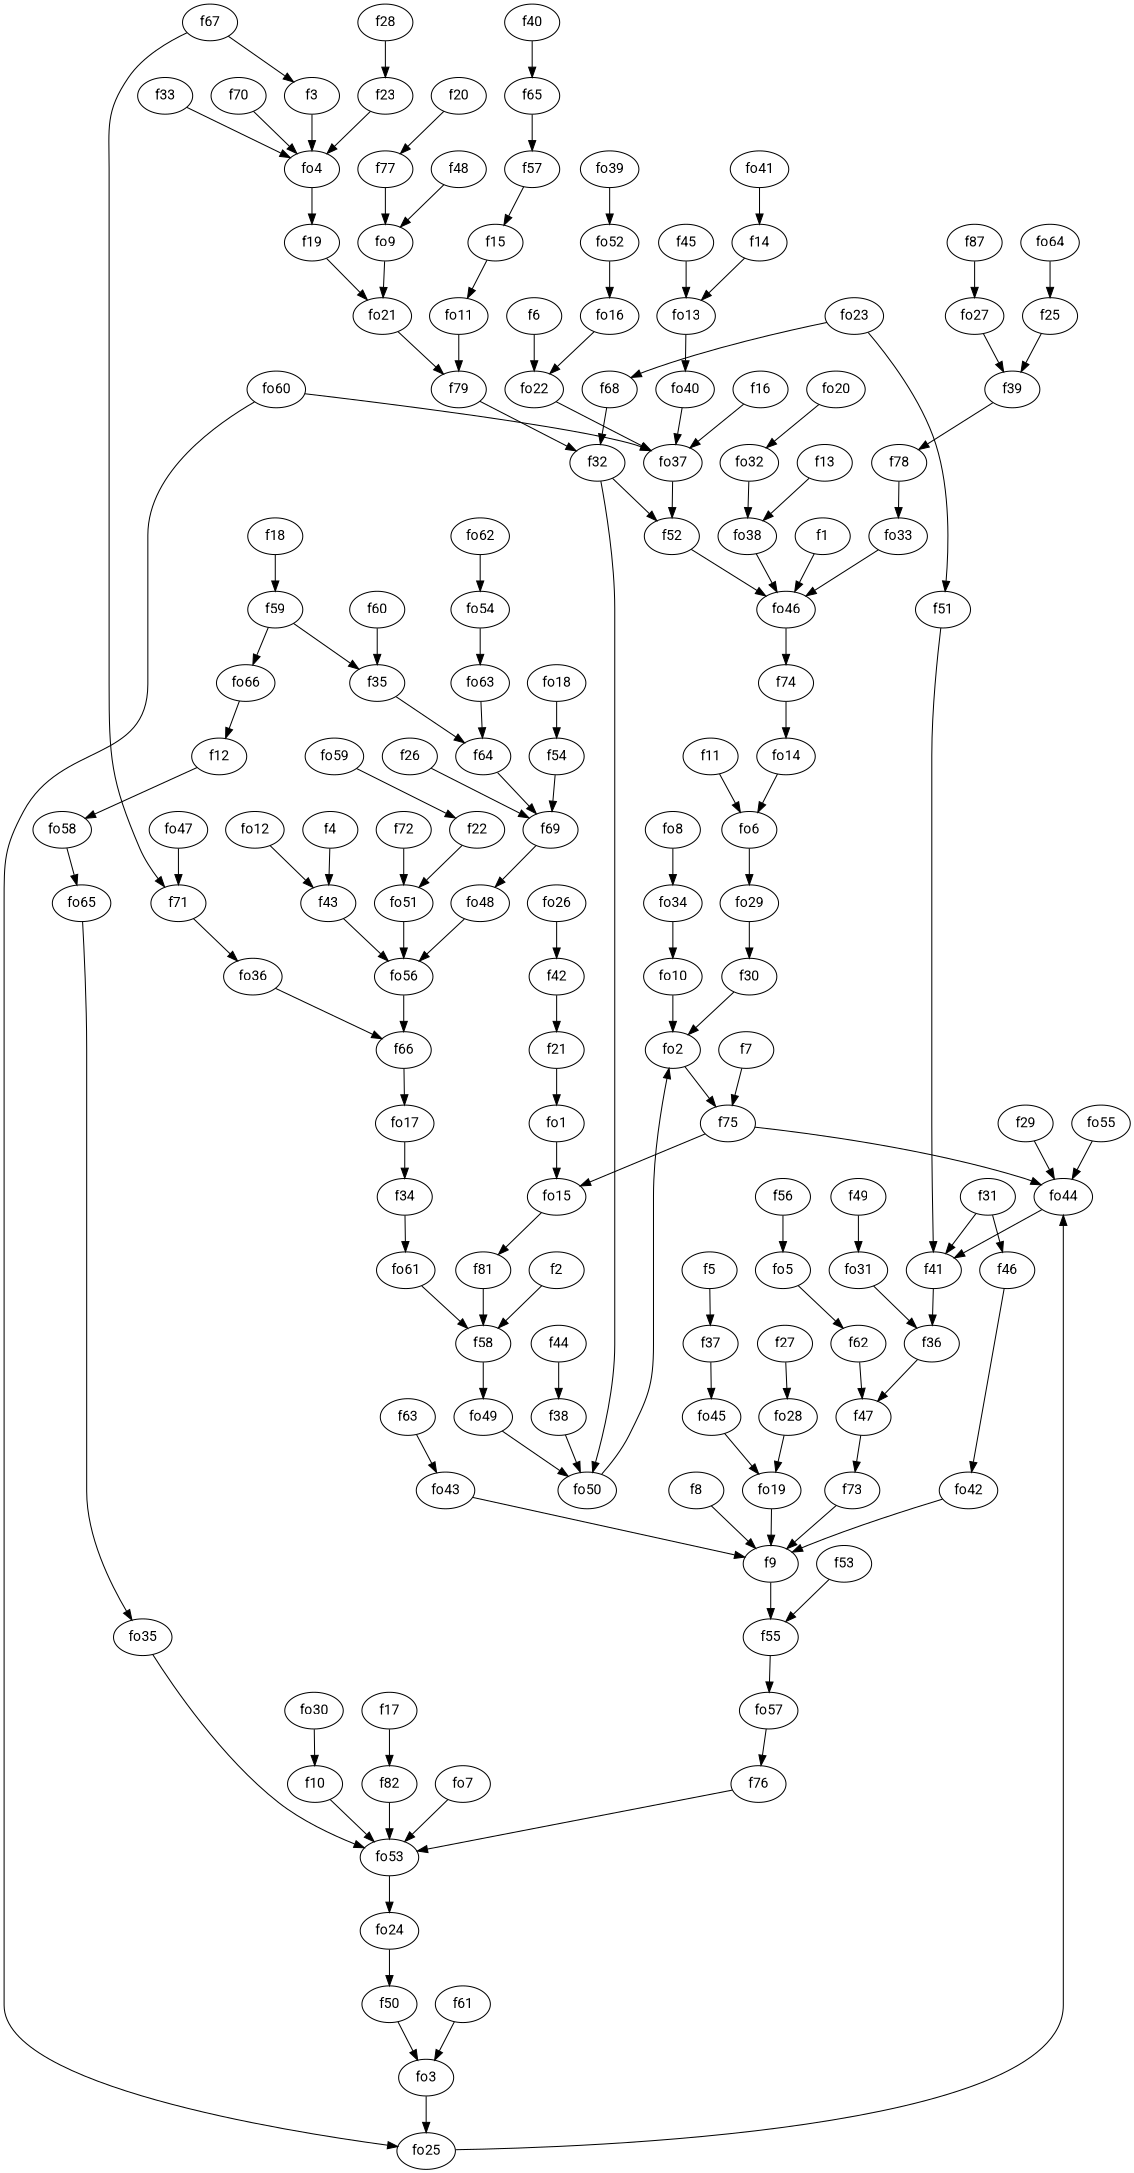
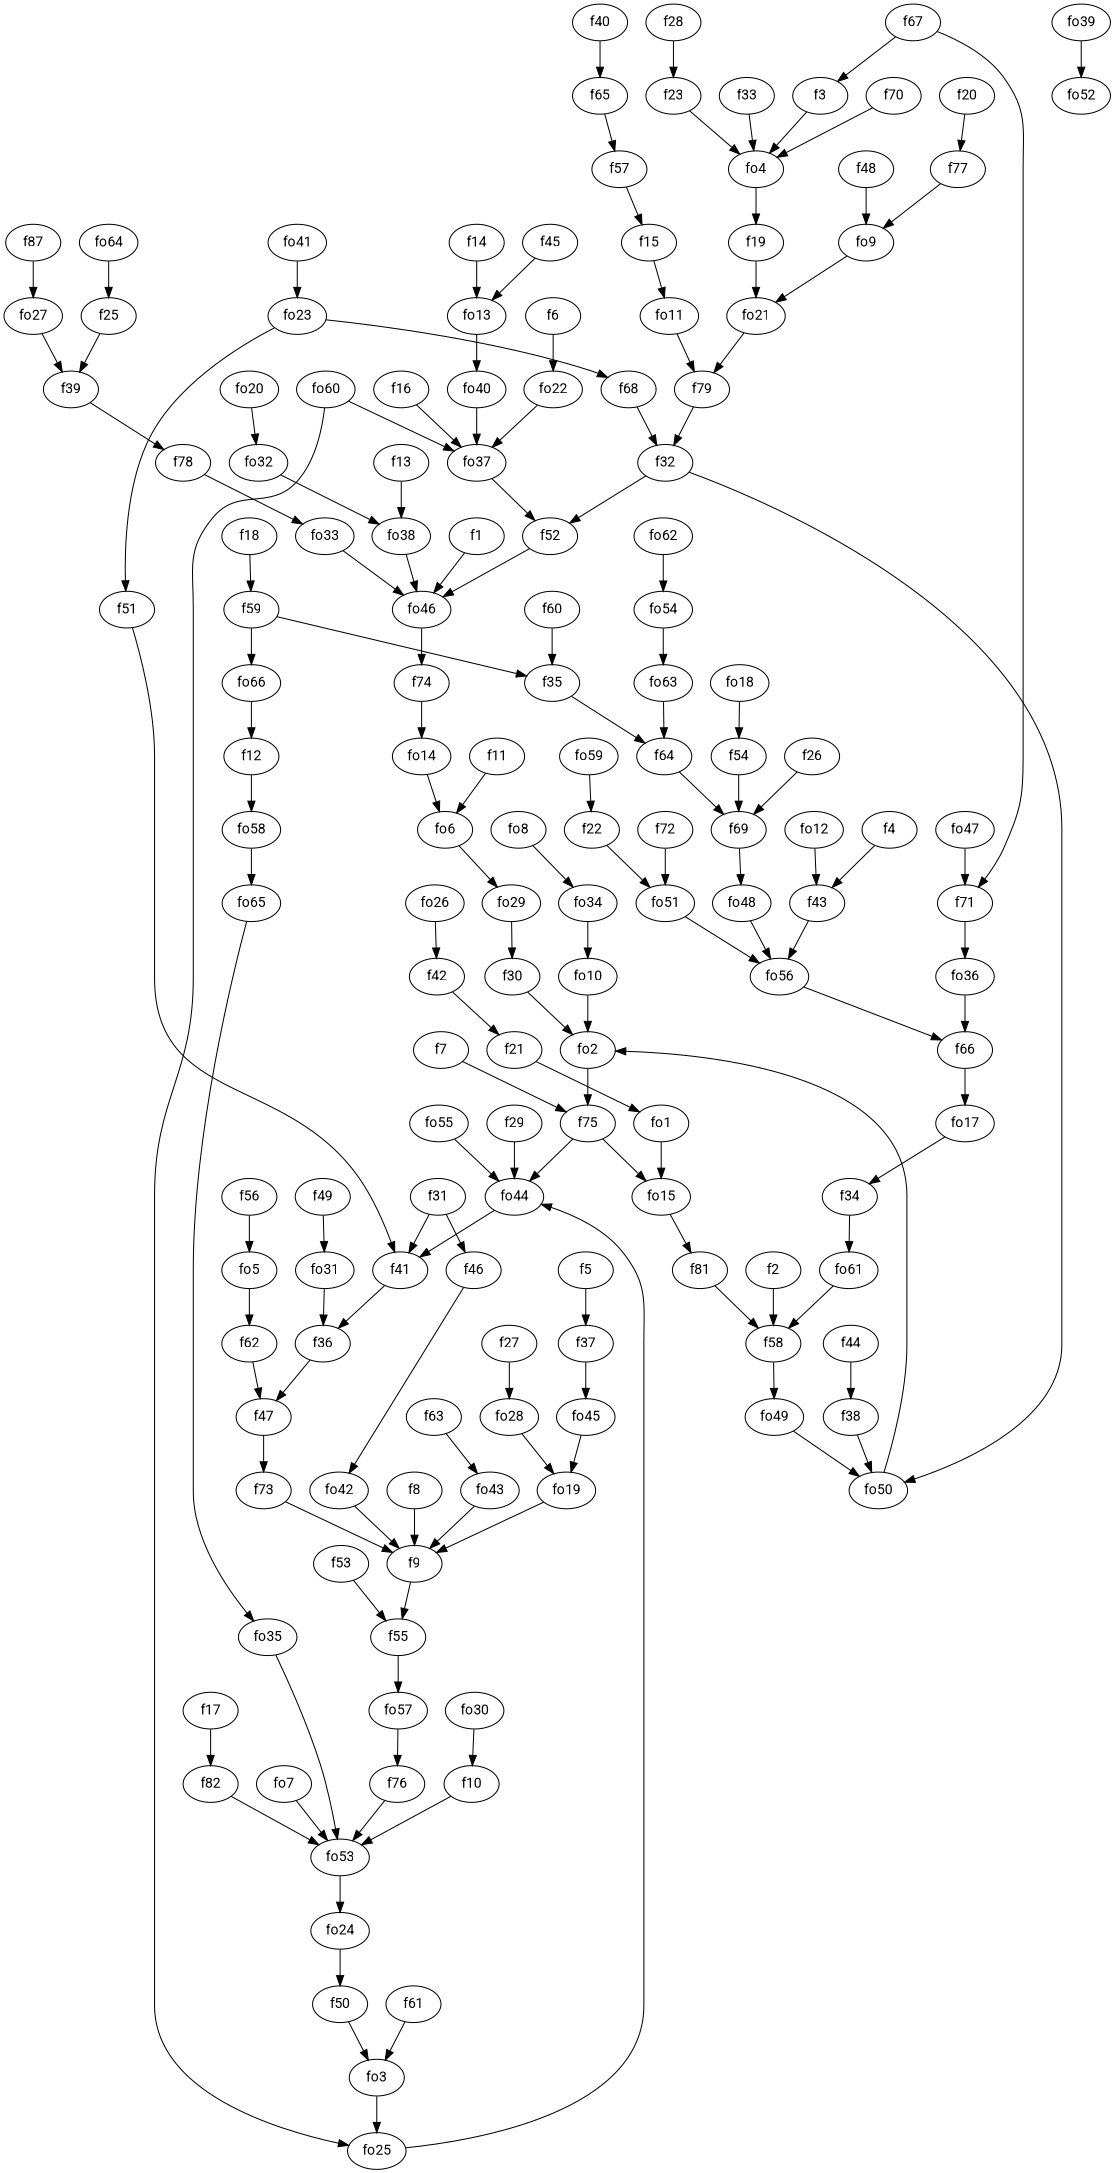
(760, 201) -> (297, 274)
(610, 316) -> none
